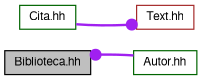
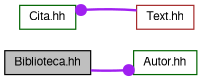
(101, 25) -> (111, 9)
(117, 55) -> (107, 71)
